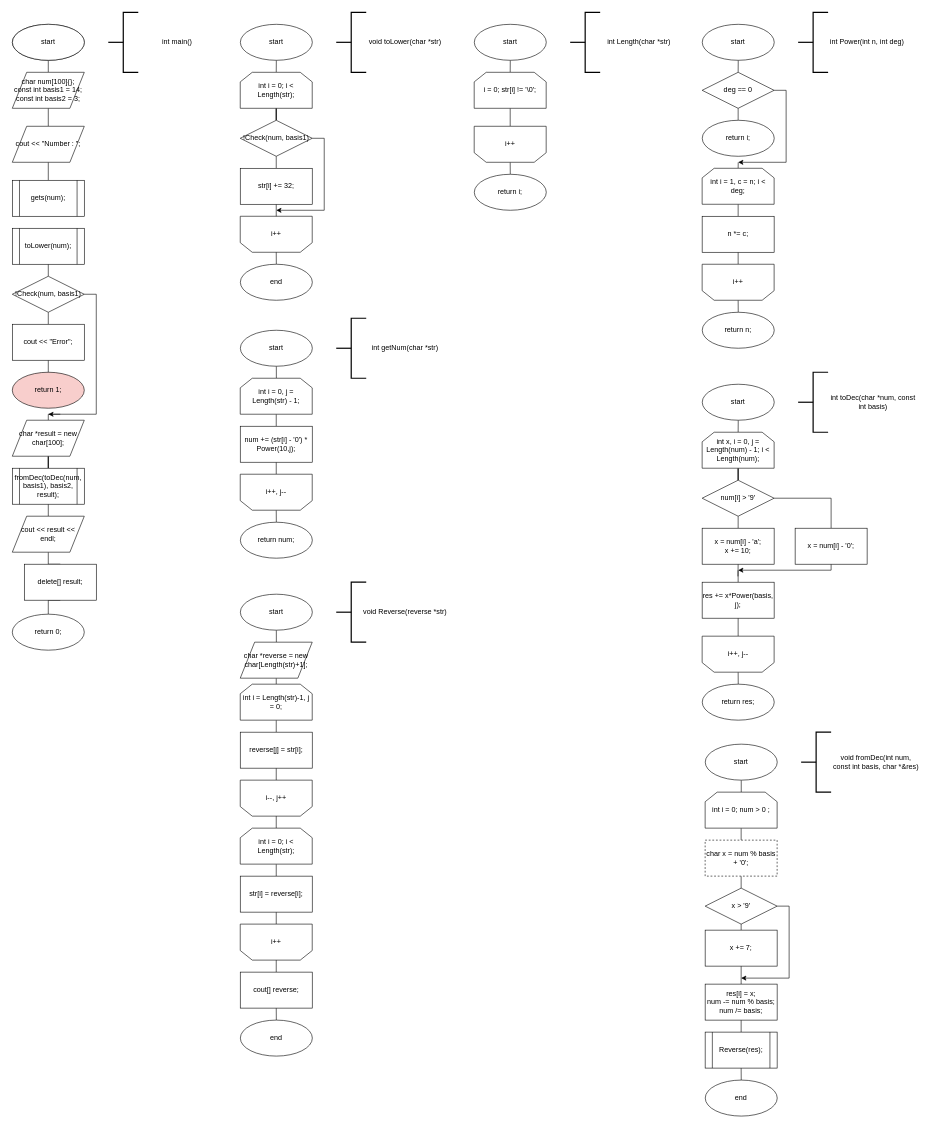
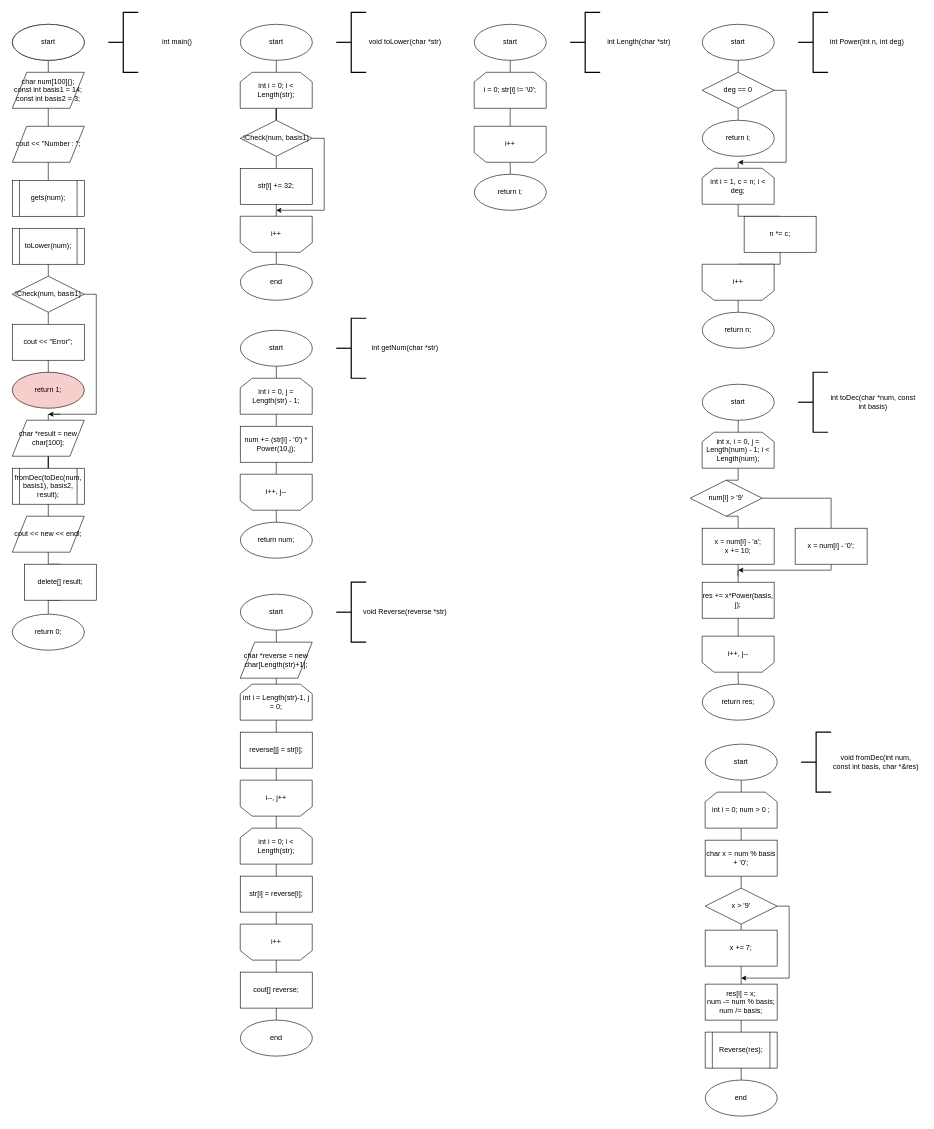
(738, 234) -> (780, 234)
(738, 498) -> (726, 498)
(48, 534) -> (48, 534)
(741, 858) -> (741, 858)
